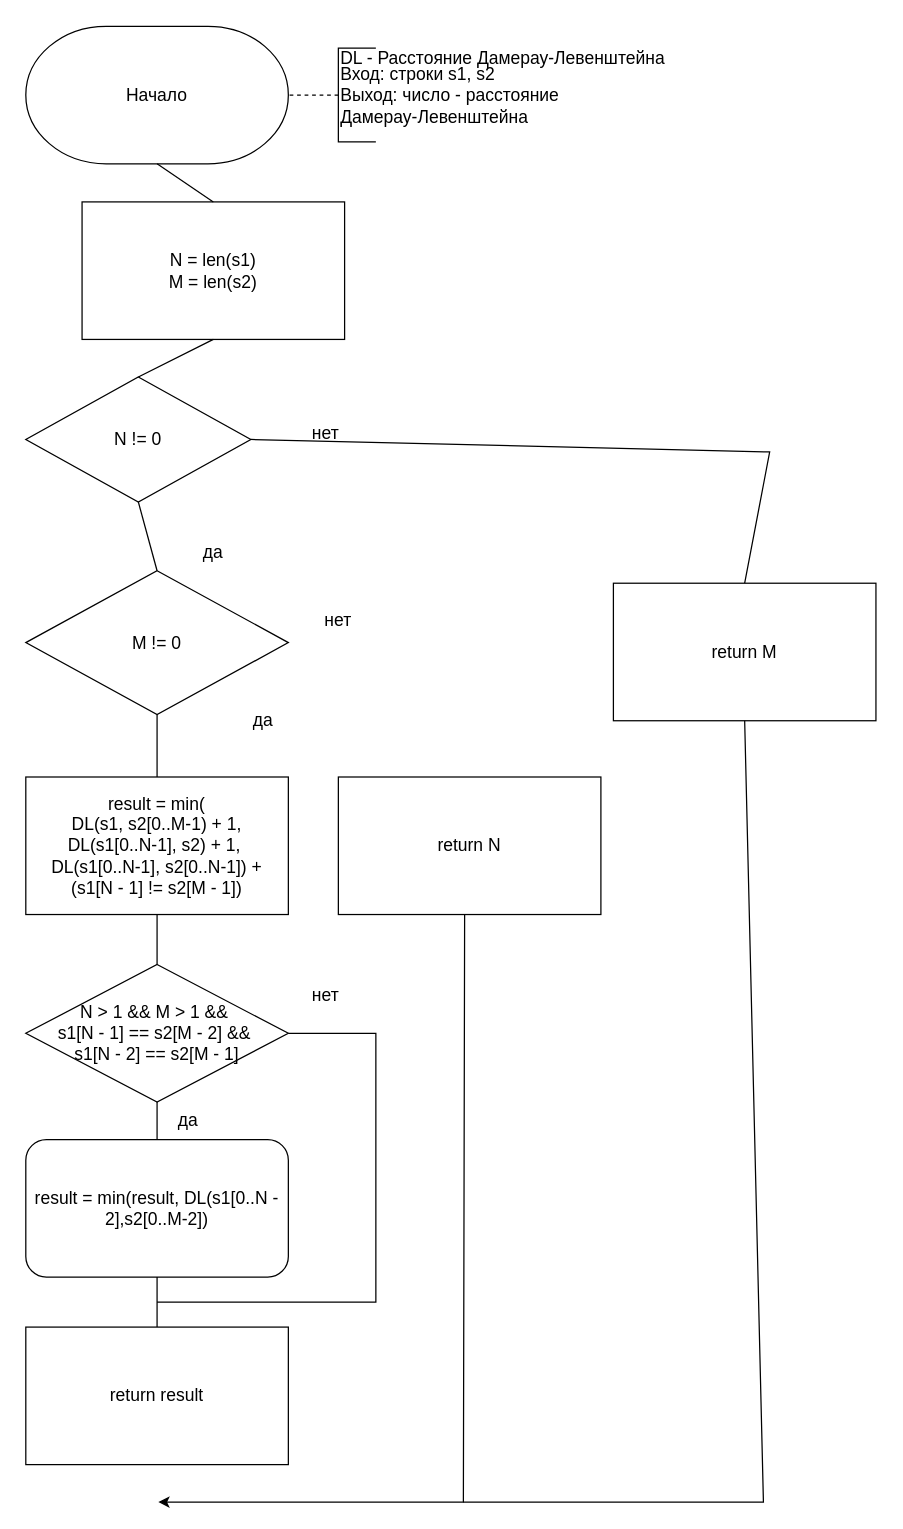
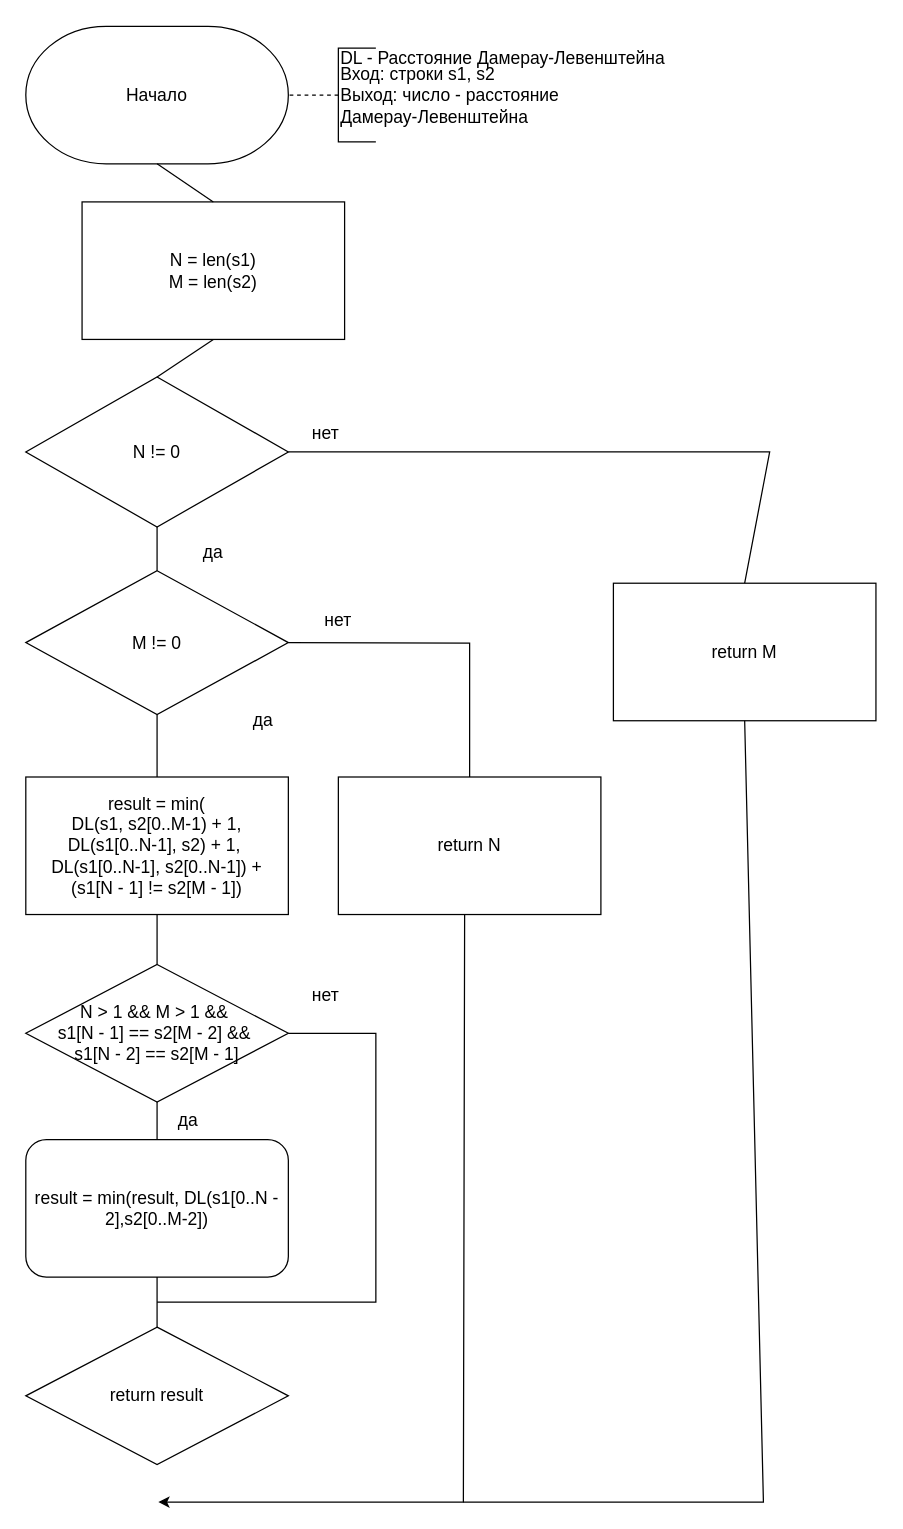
(138, 439) -> (157, 452)
none -> (445, 643)
(157, 1396) -> (157, 1396)
